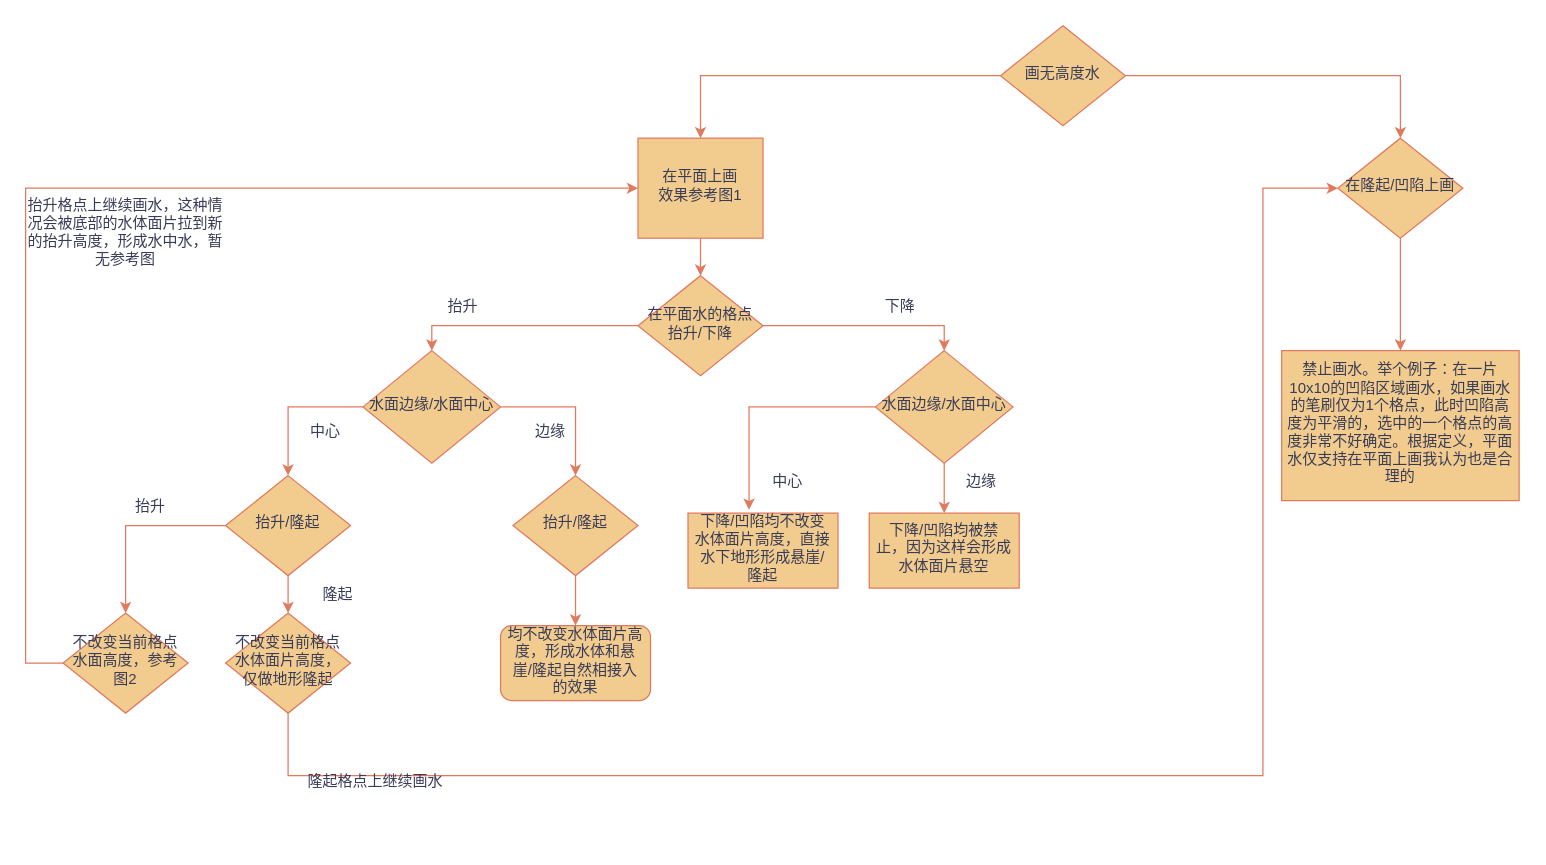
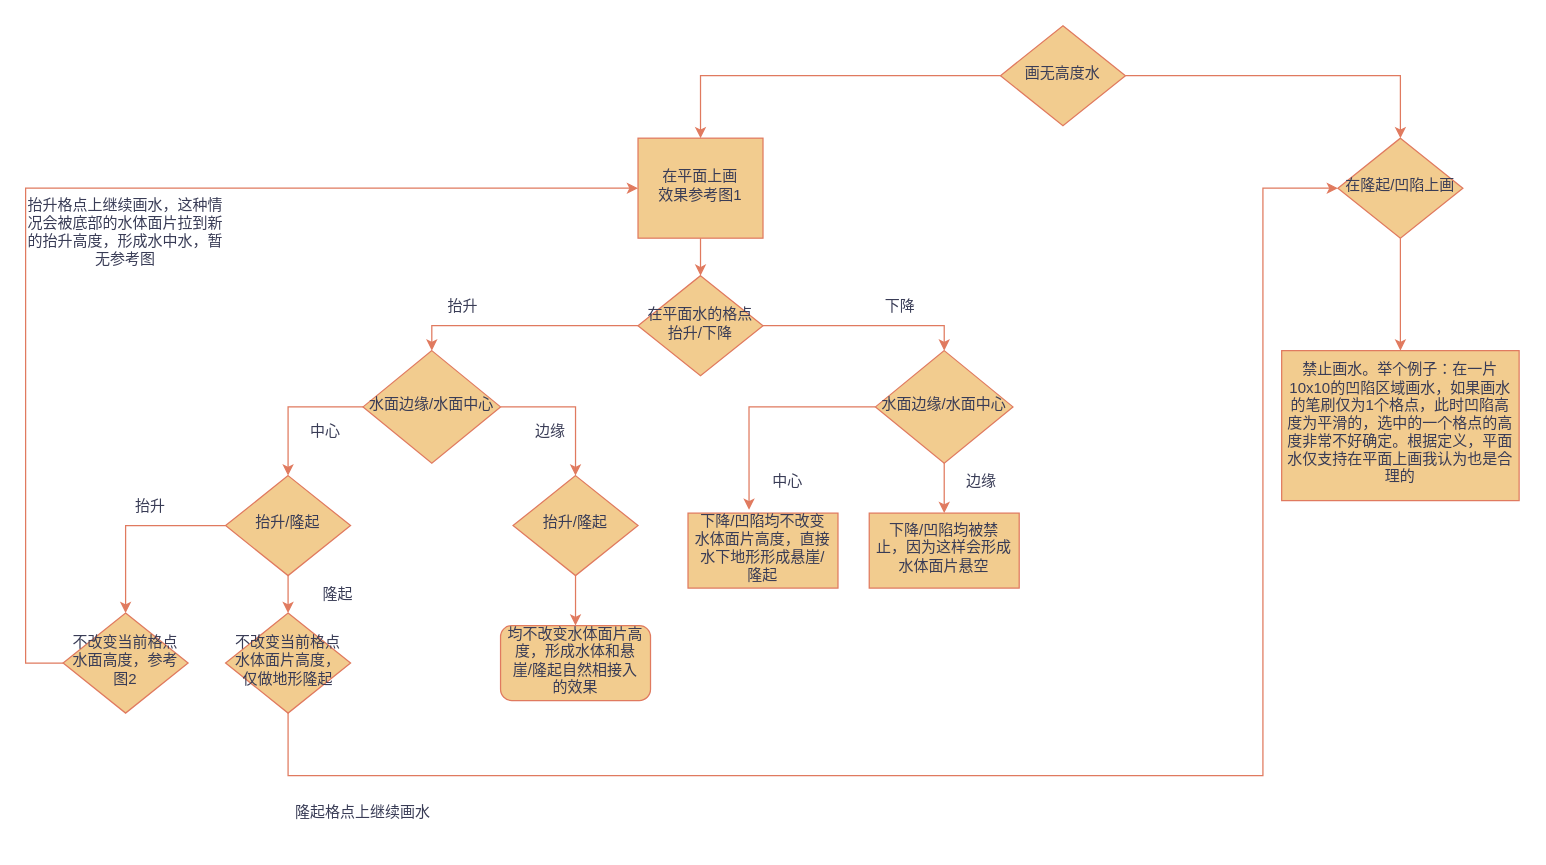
(376, 782) -> (363, 813)
